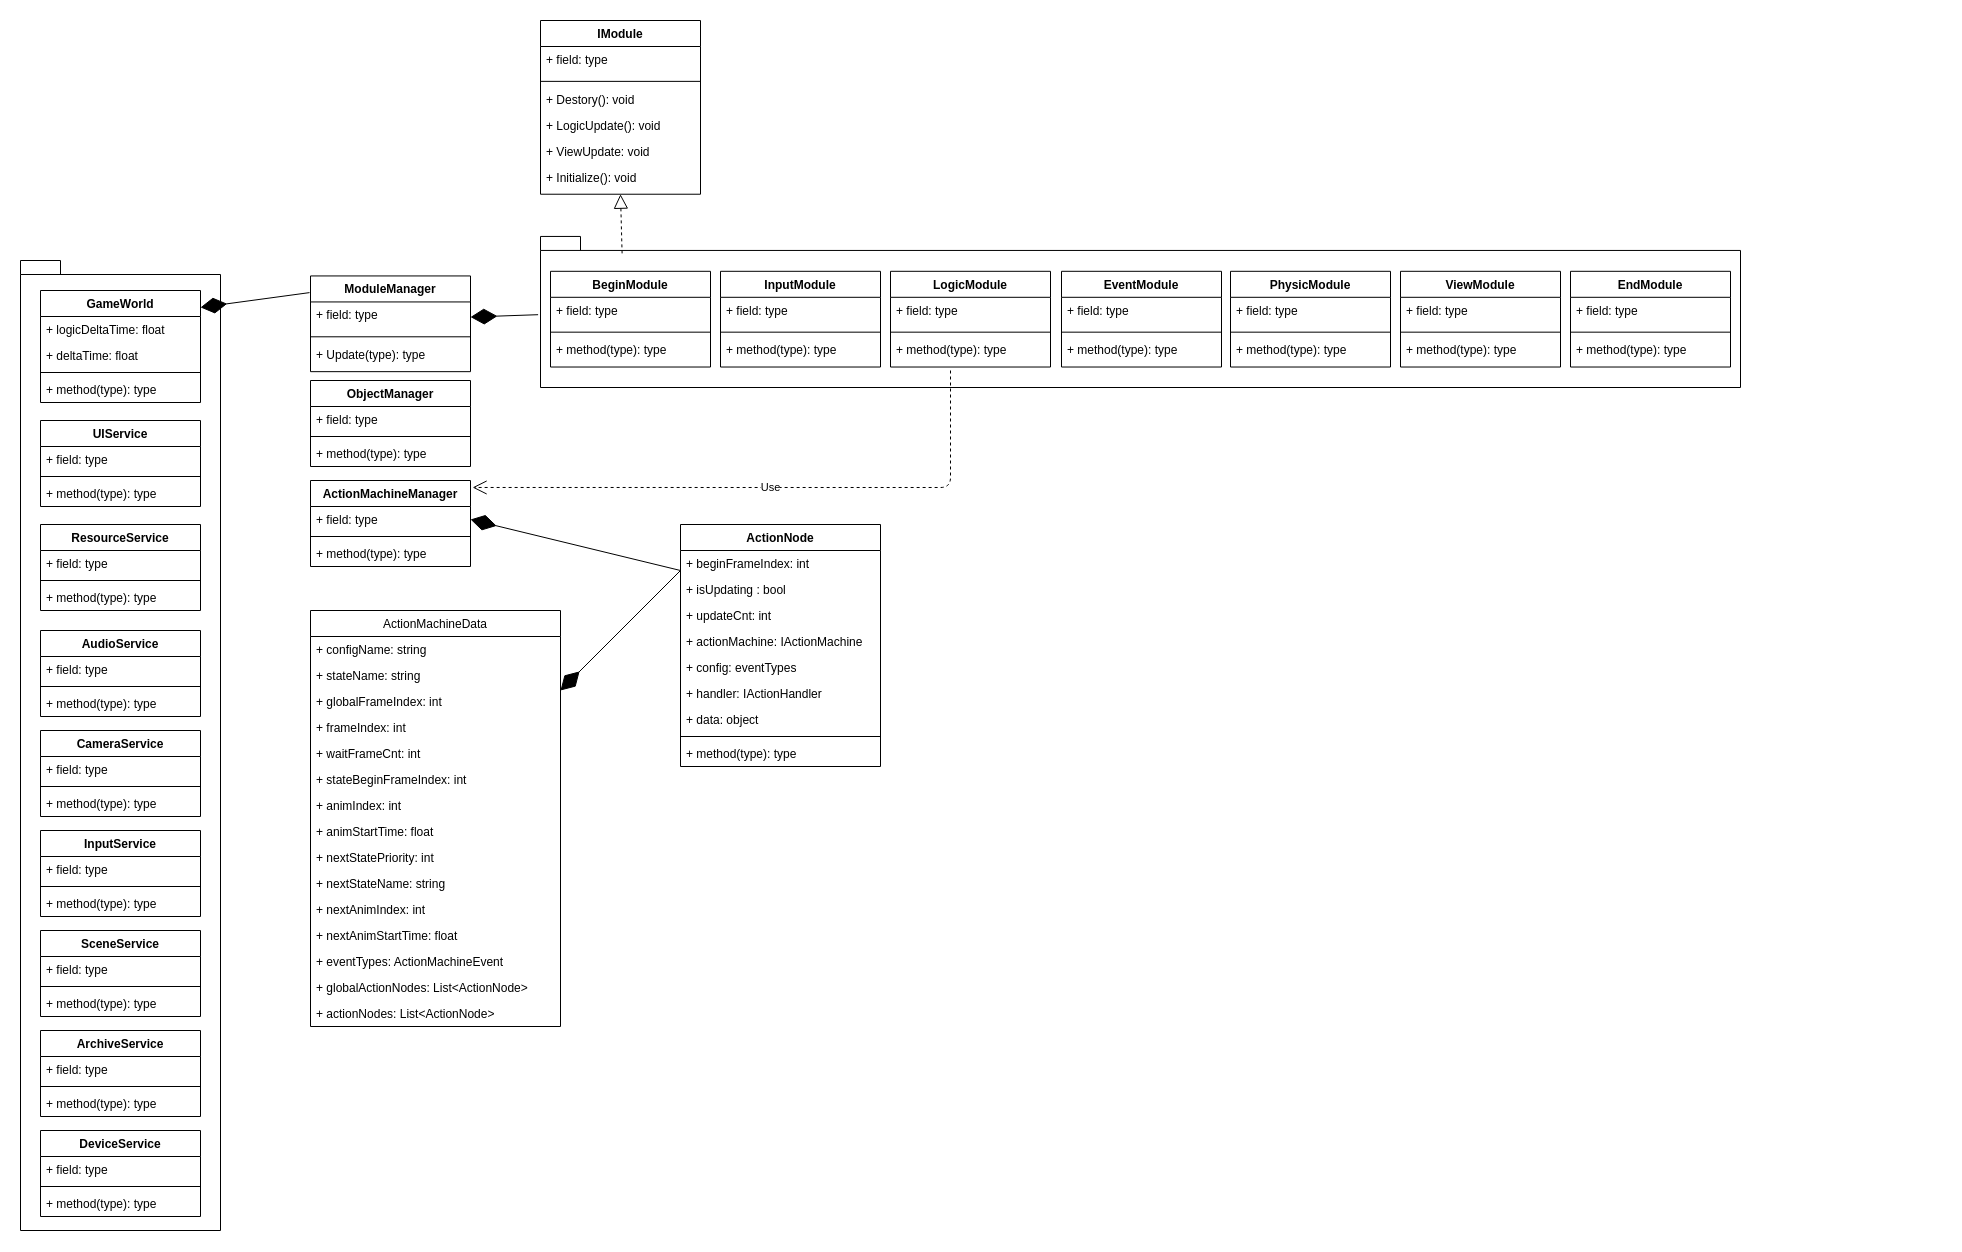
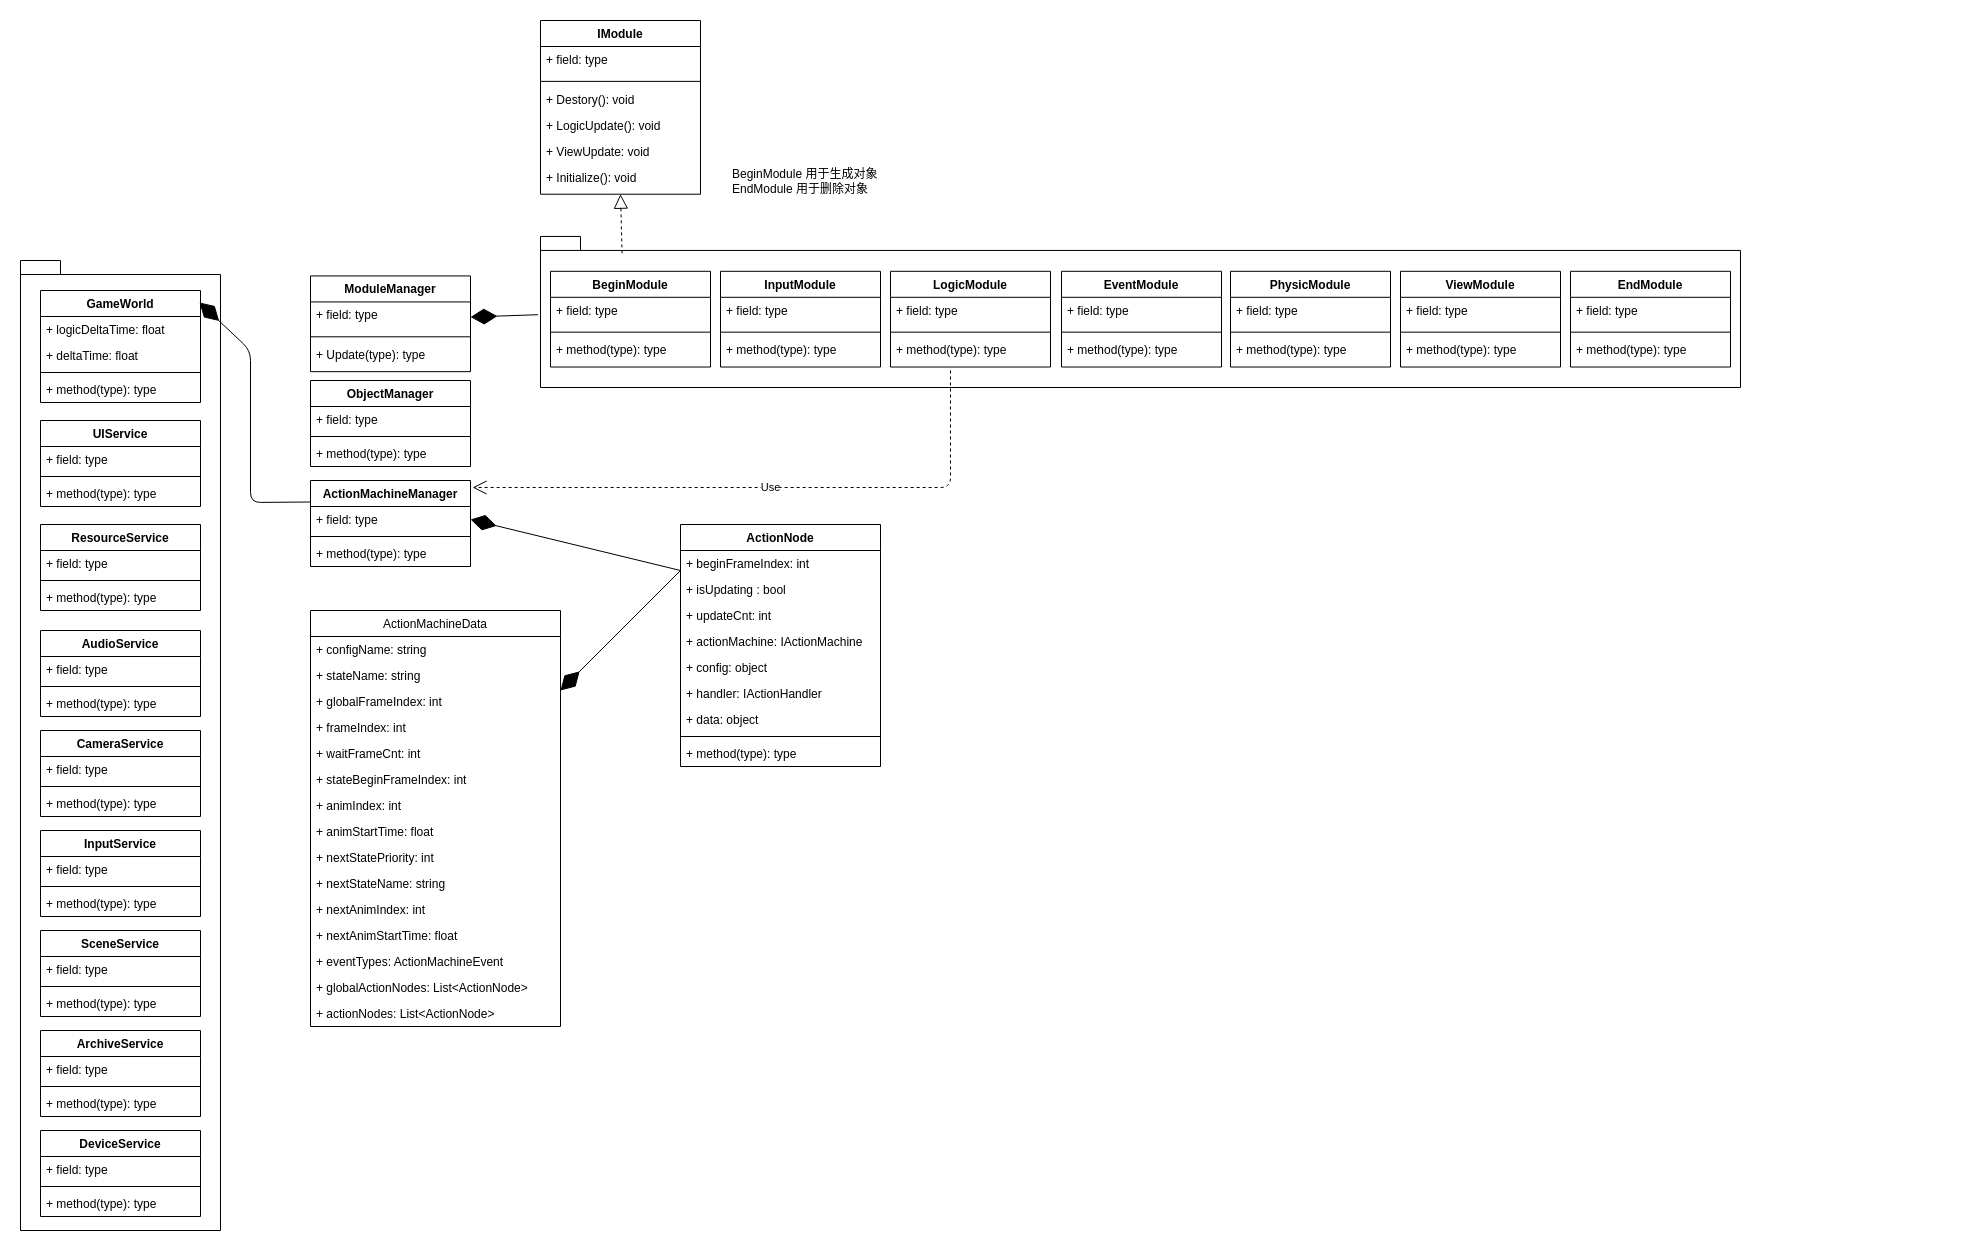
none -> (866, 181)
(268, 298) -> none
none -> (251, 435)
(747, 668) -> (734, 668)
